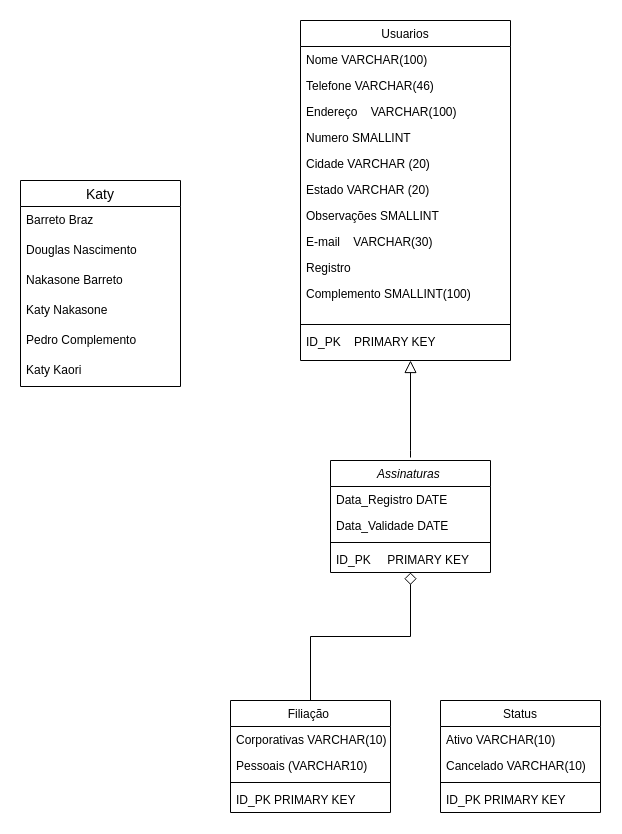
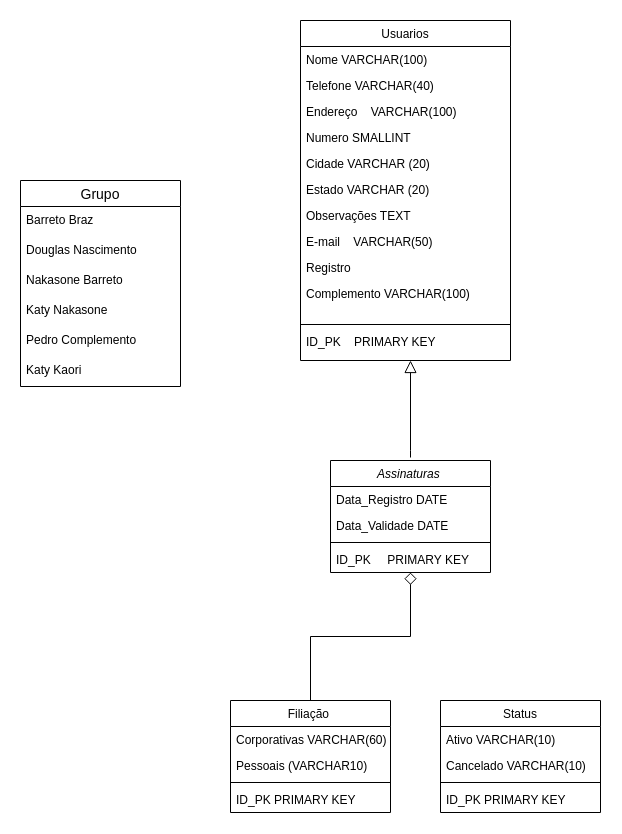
(370, 86) -> (370, 86)
(100, 194) -> (100, 194)
(372, 216) -> (358, 216)
(373, 242) -> (373, 242)
(387, 294) -> (384, 294)
(314, 740) -> (314, 740)
